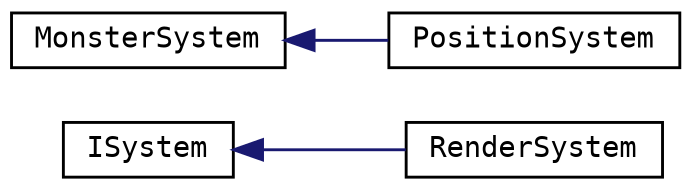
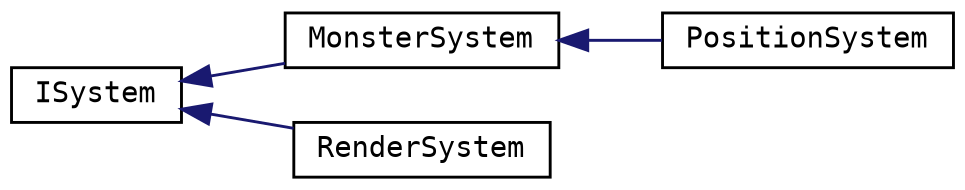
none -> (248, 70)
